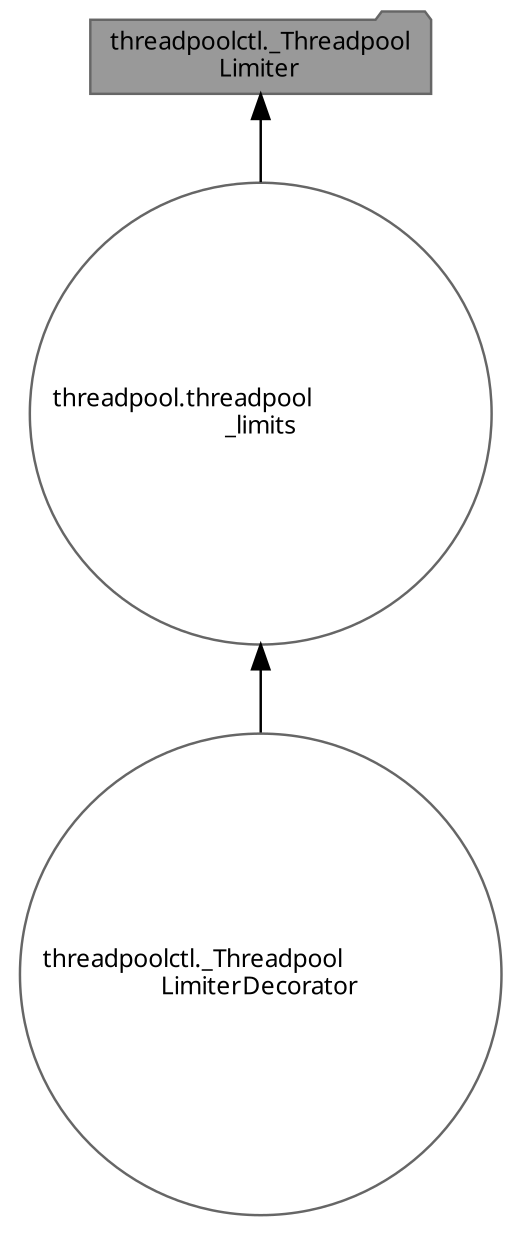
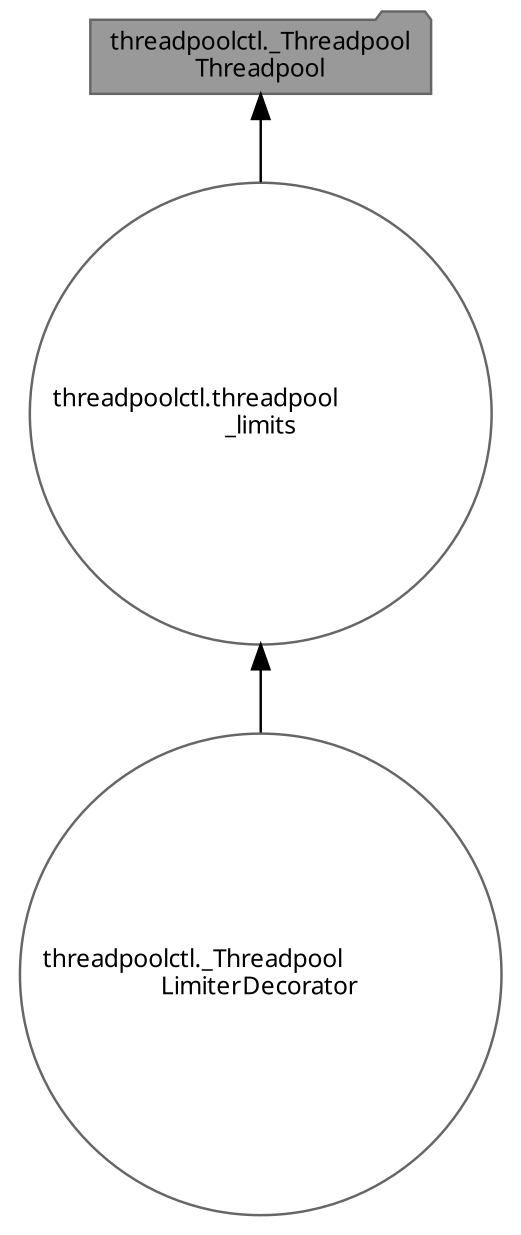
(261, 57) -> (261, 57)
(261, 414) -> (261, 414)
